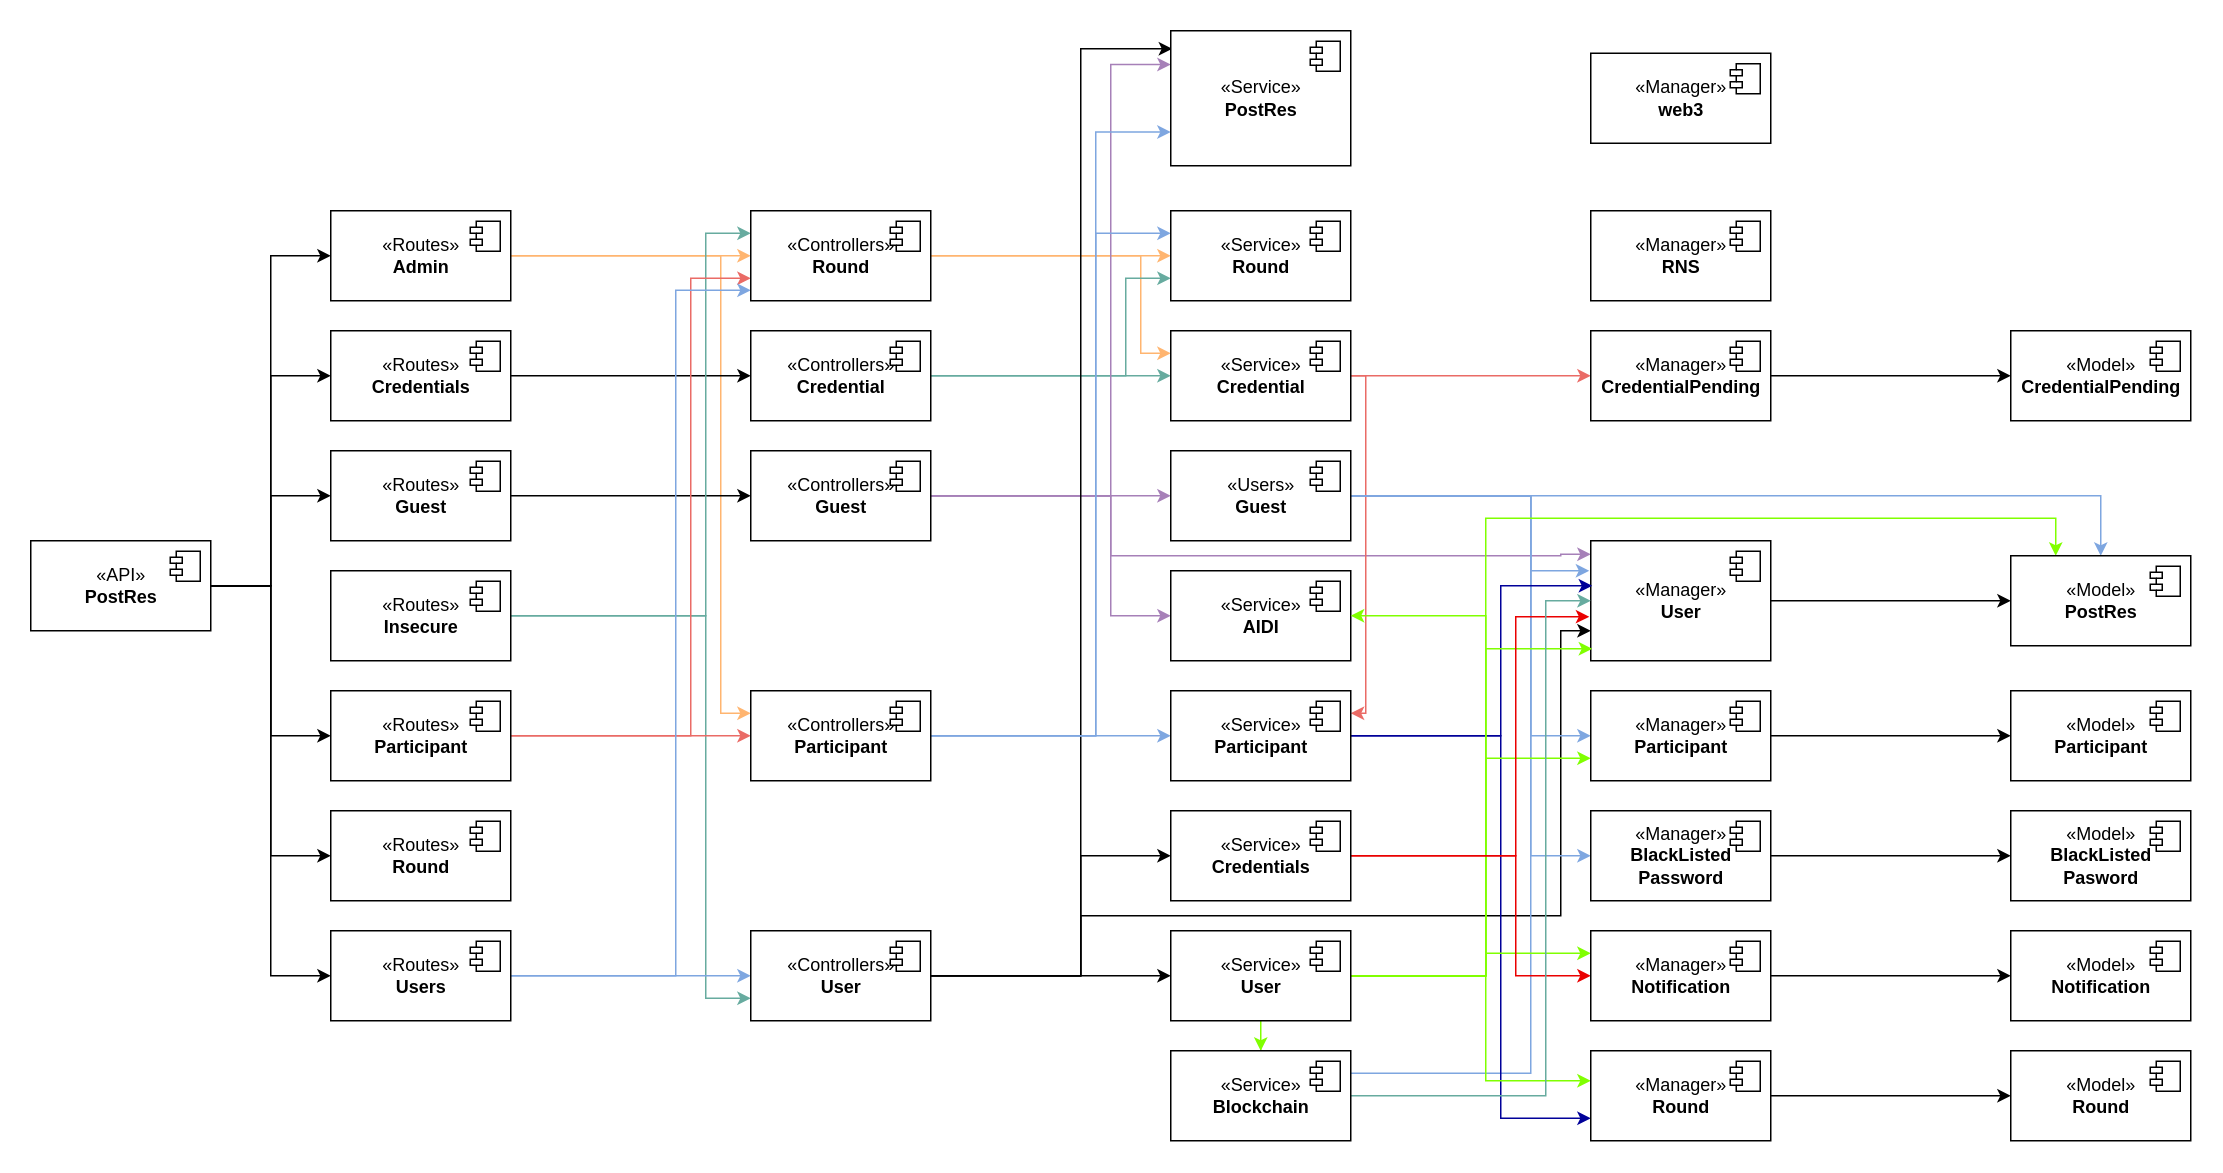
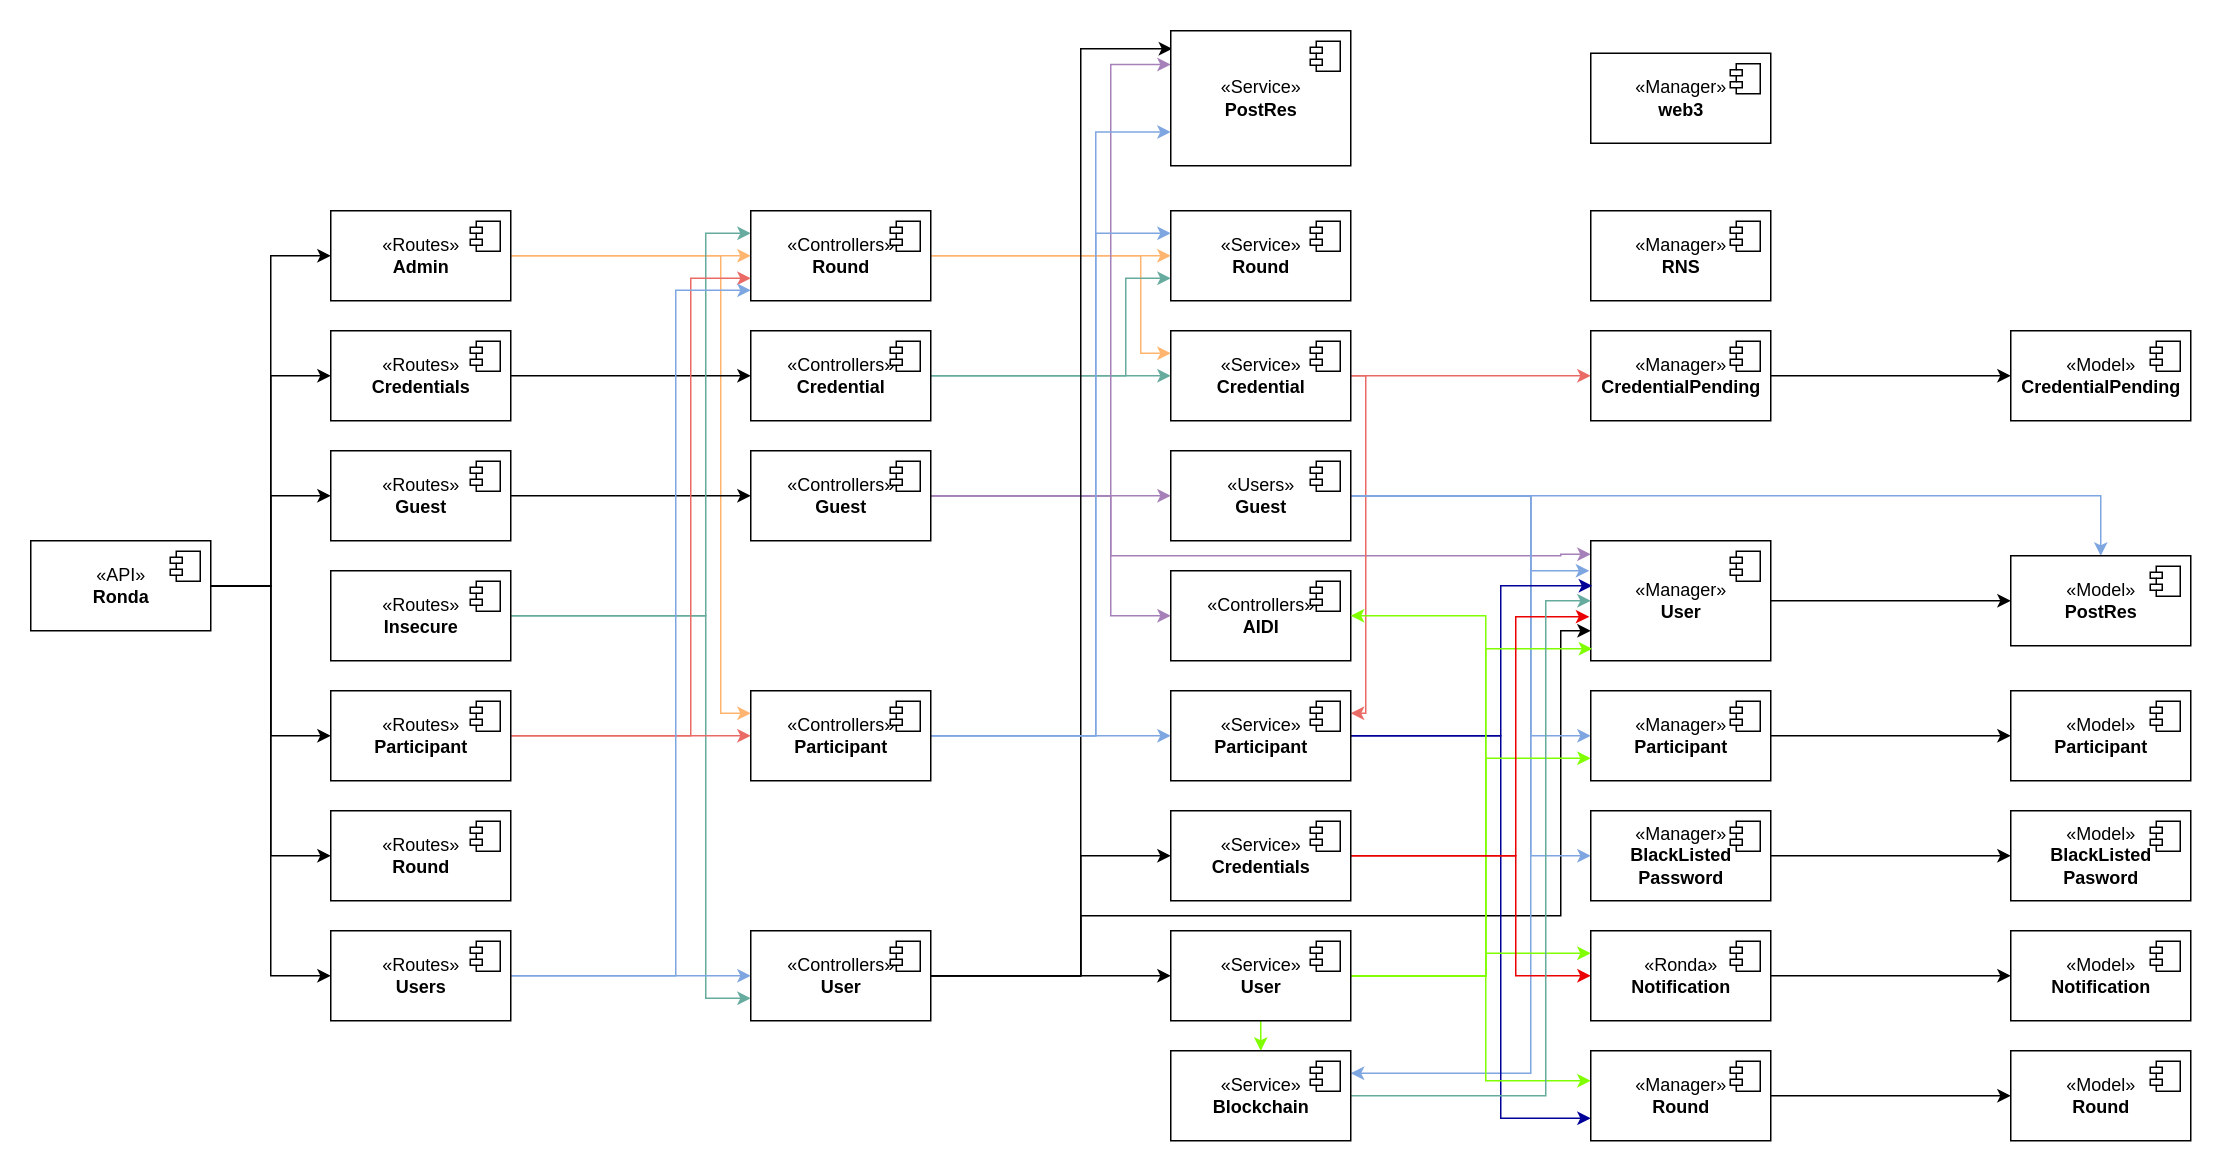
(1736, 518) -> none
(122, 586) -> (122, 586)
(1262, 616) -> (1262, 616)
(1682, 976) -> (1682, 976)
(1357, 1073) -> (1362, 1073)
